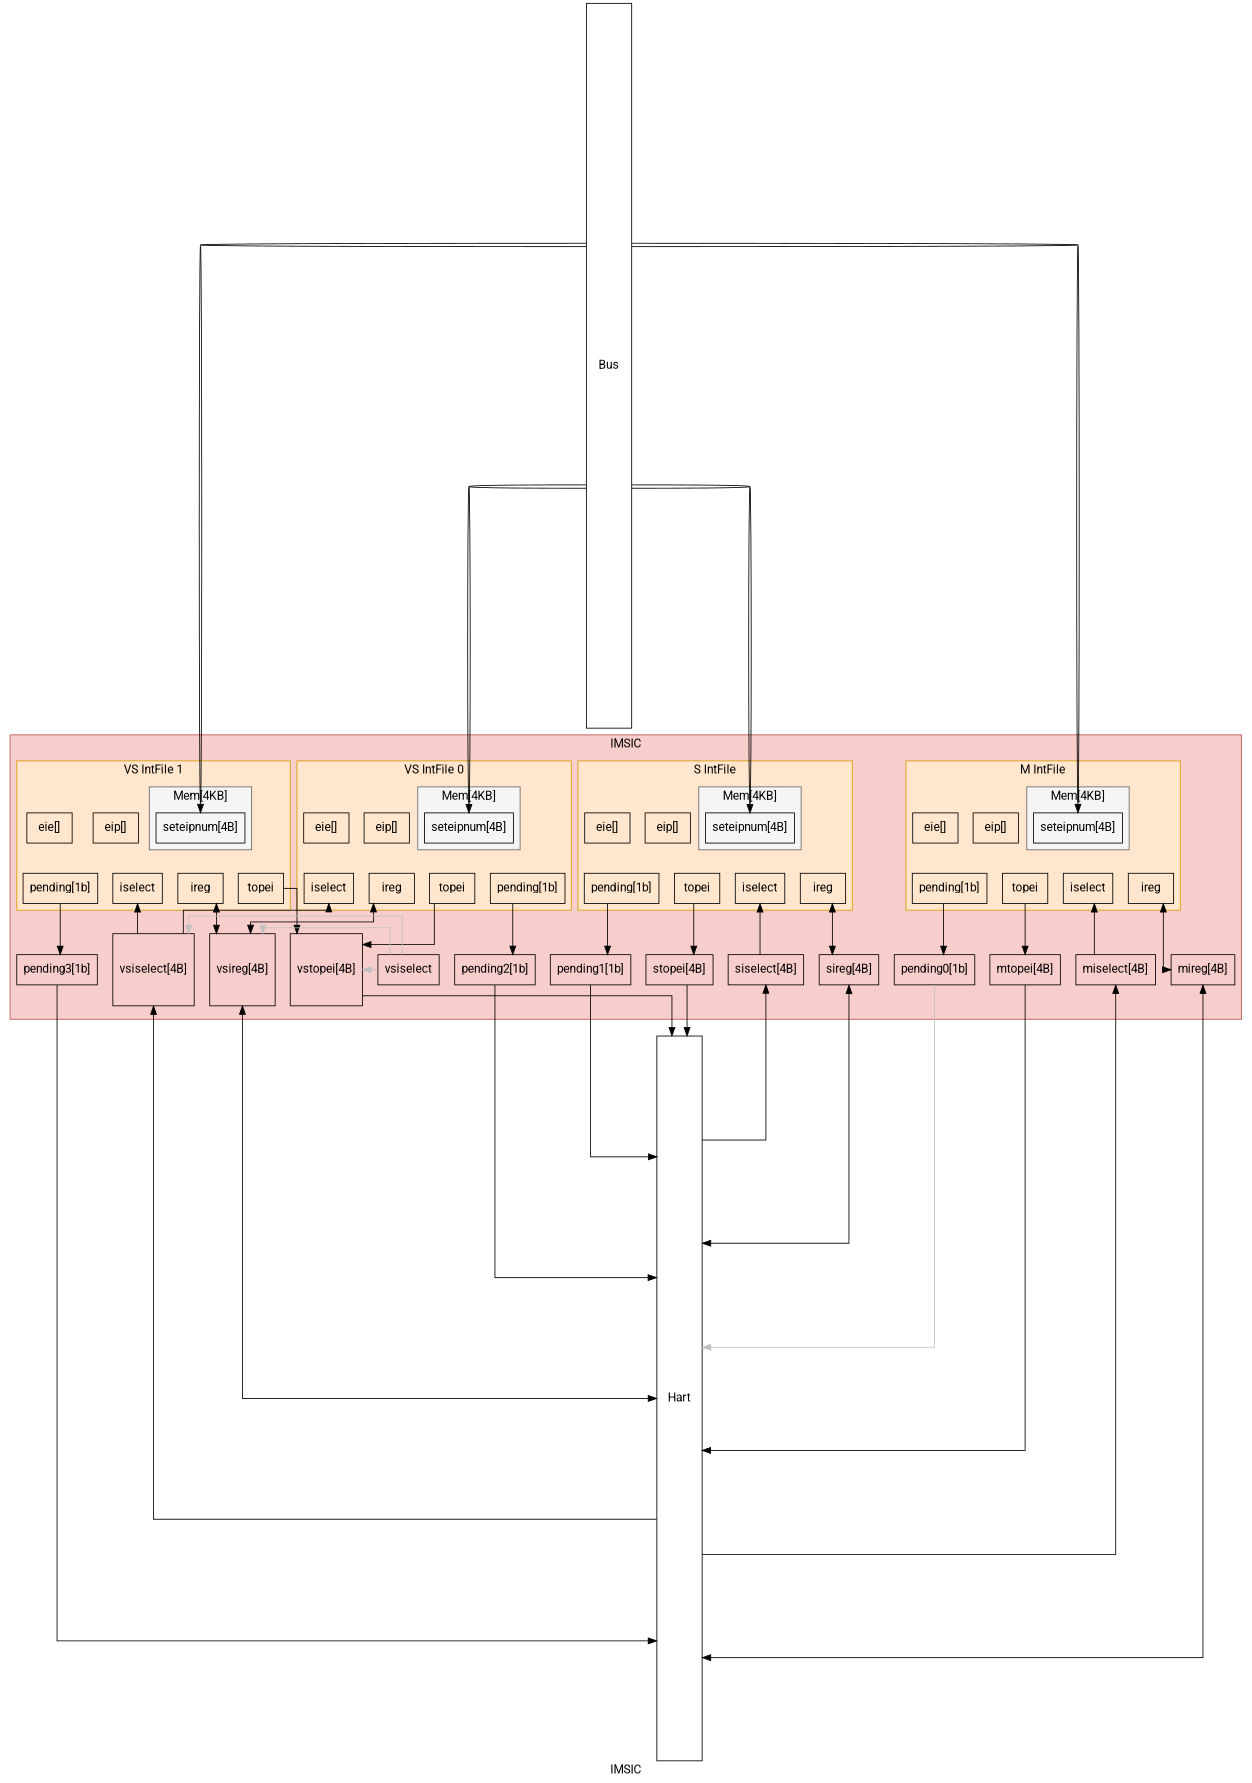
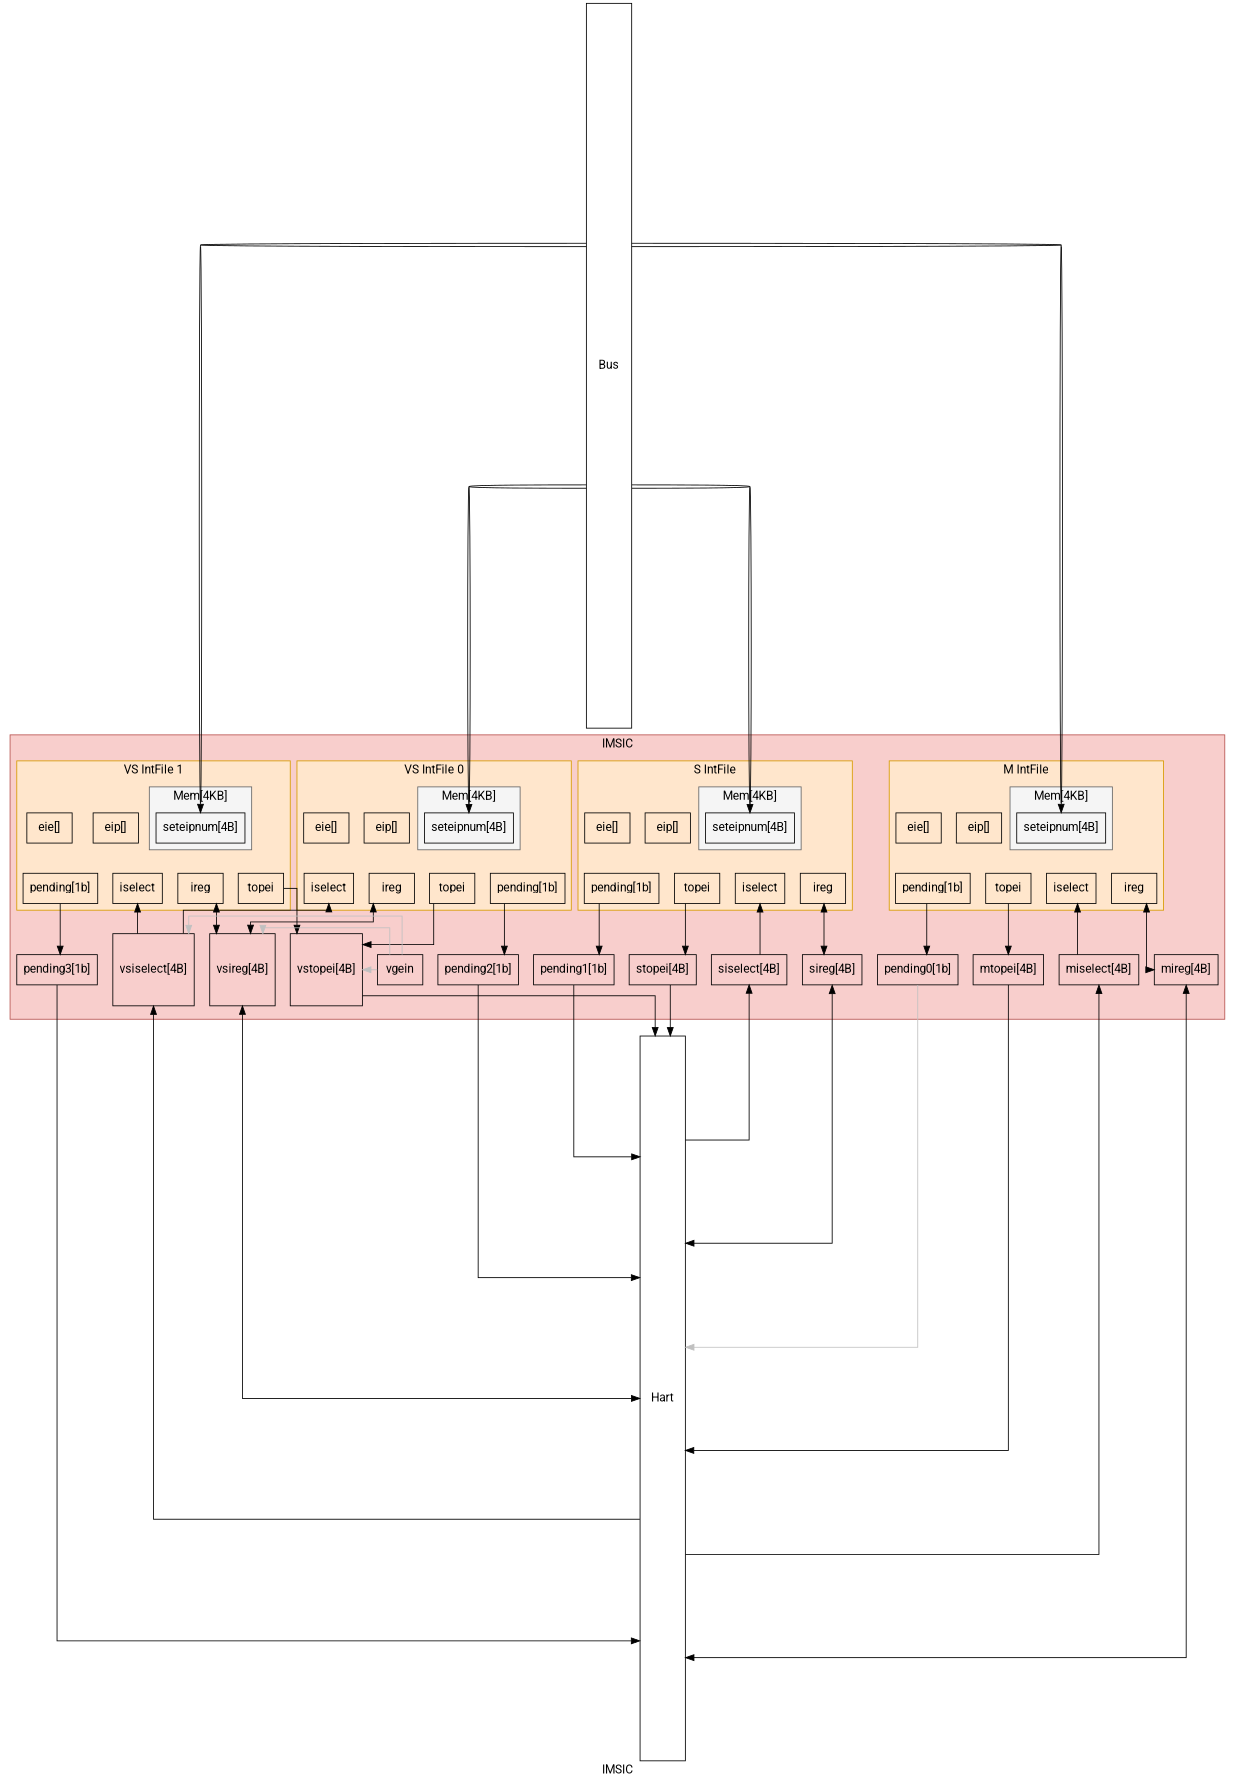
(409, 970) -> (400, 970)
